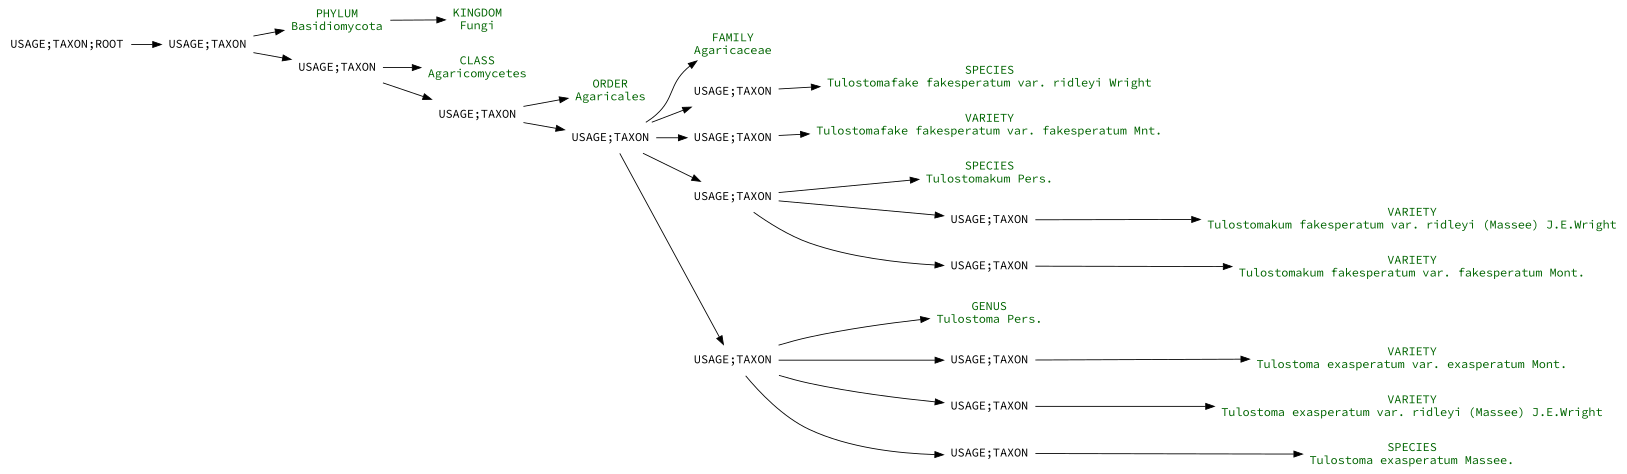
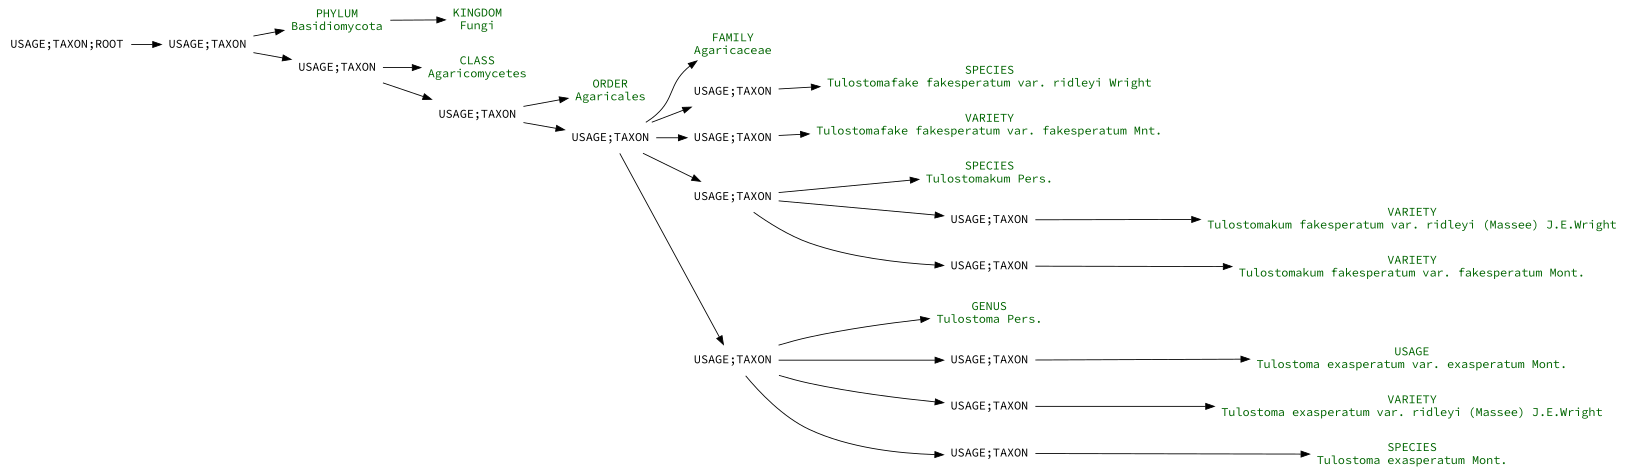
(1412, 358) -> (1412, 358)
(1412, 454) -> (1412, 454)
